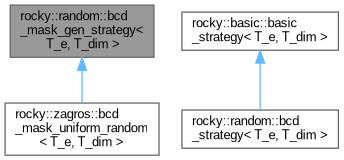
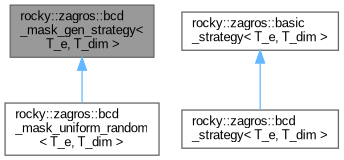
(82, 31) -> (82, 31)
(260, 31) -> (260, 31)
(260, 129) -> (260, 129)
